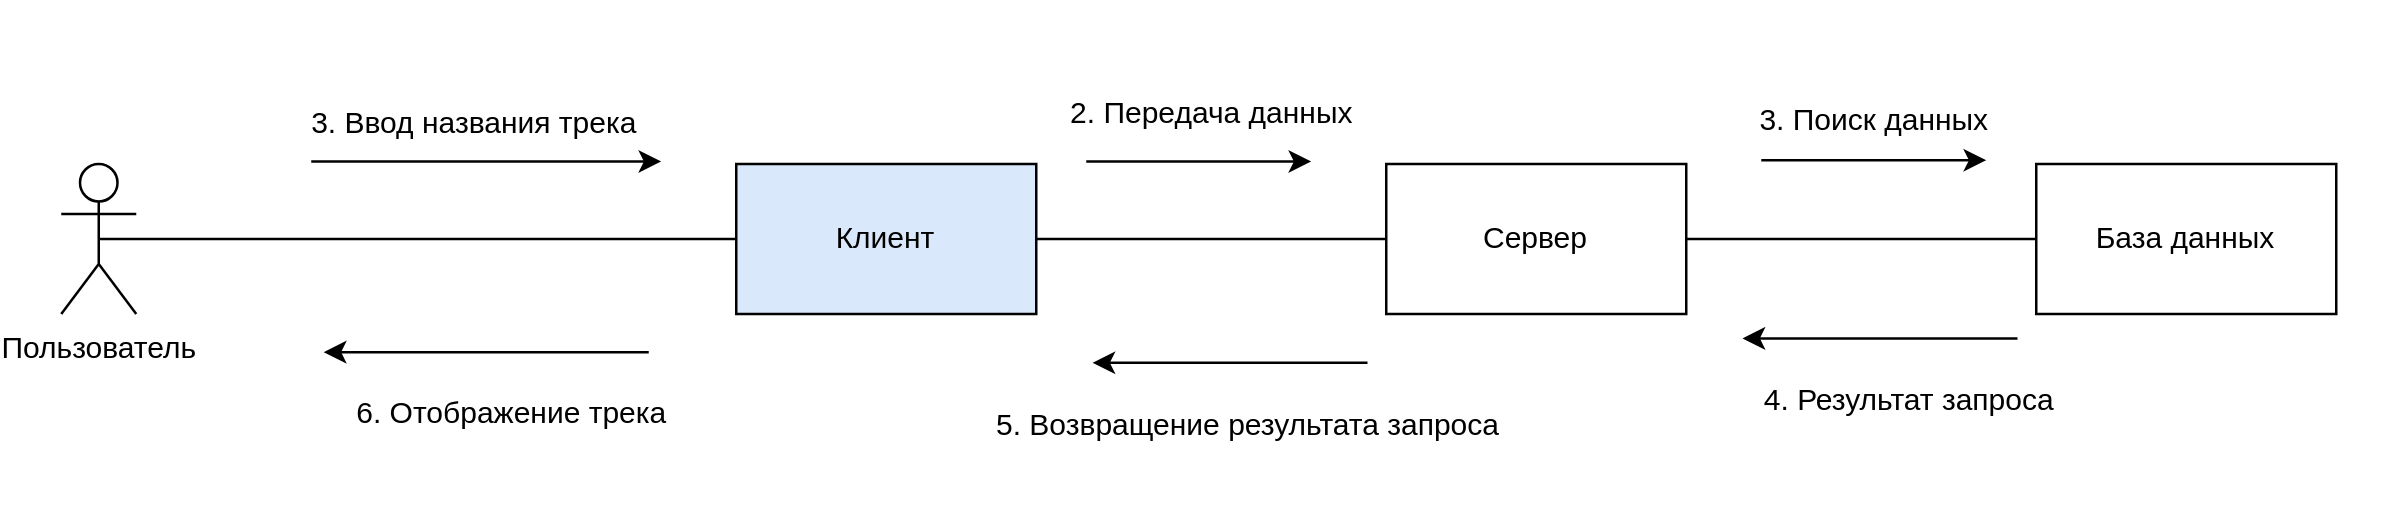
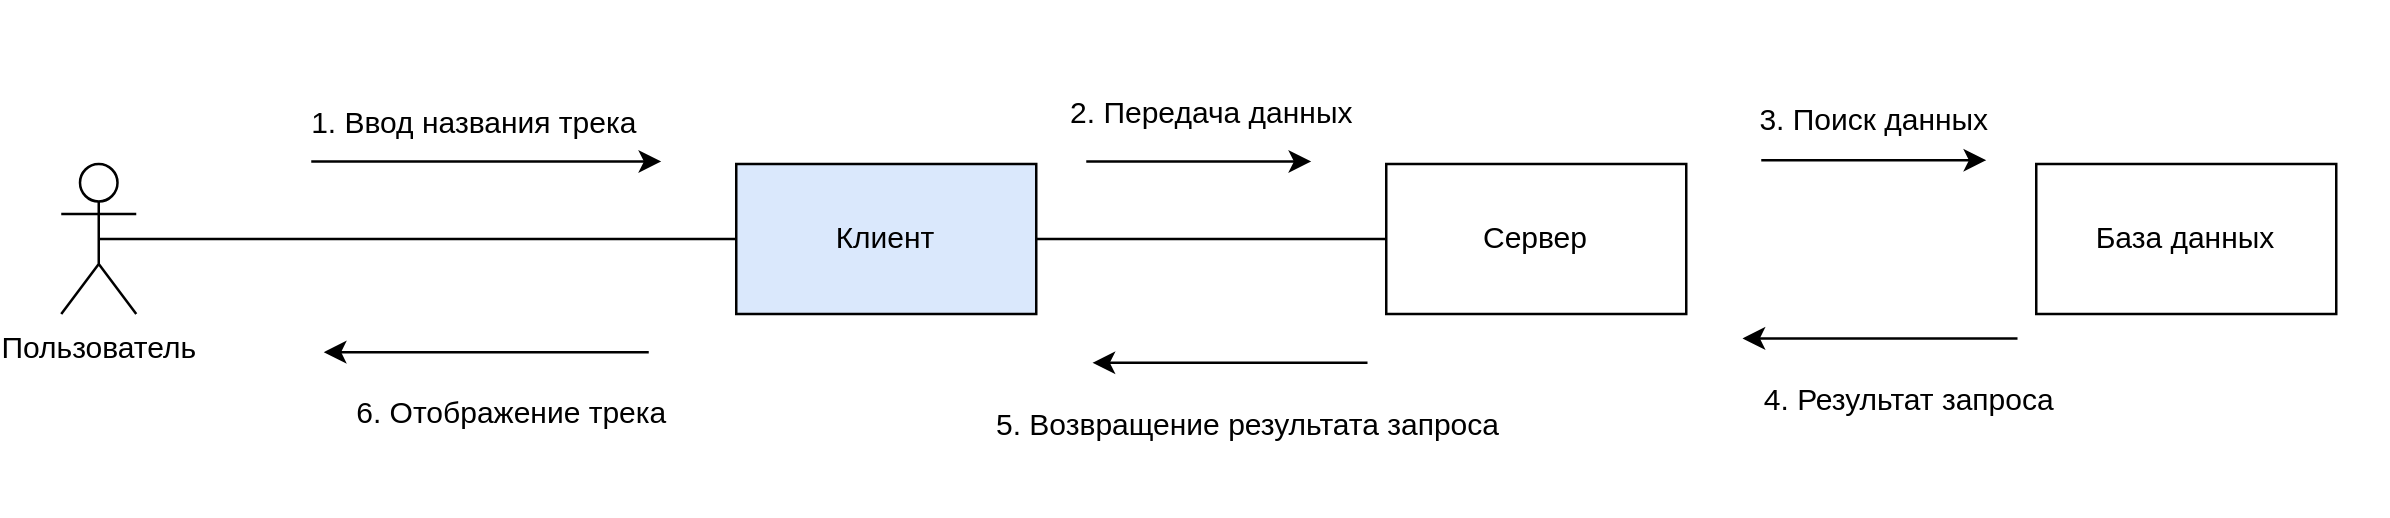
(475, 124) -> (475, 124)
(1861, 239) -> none
